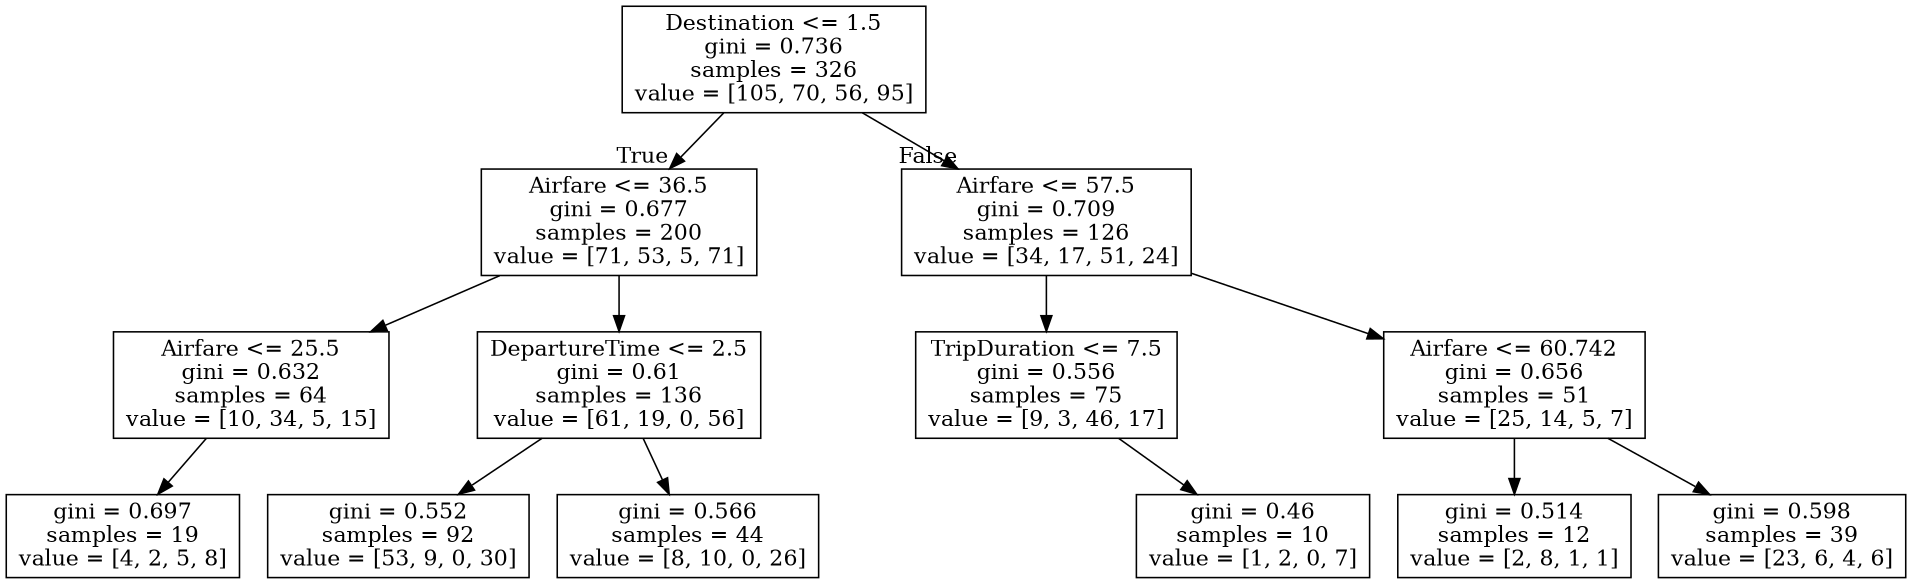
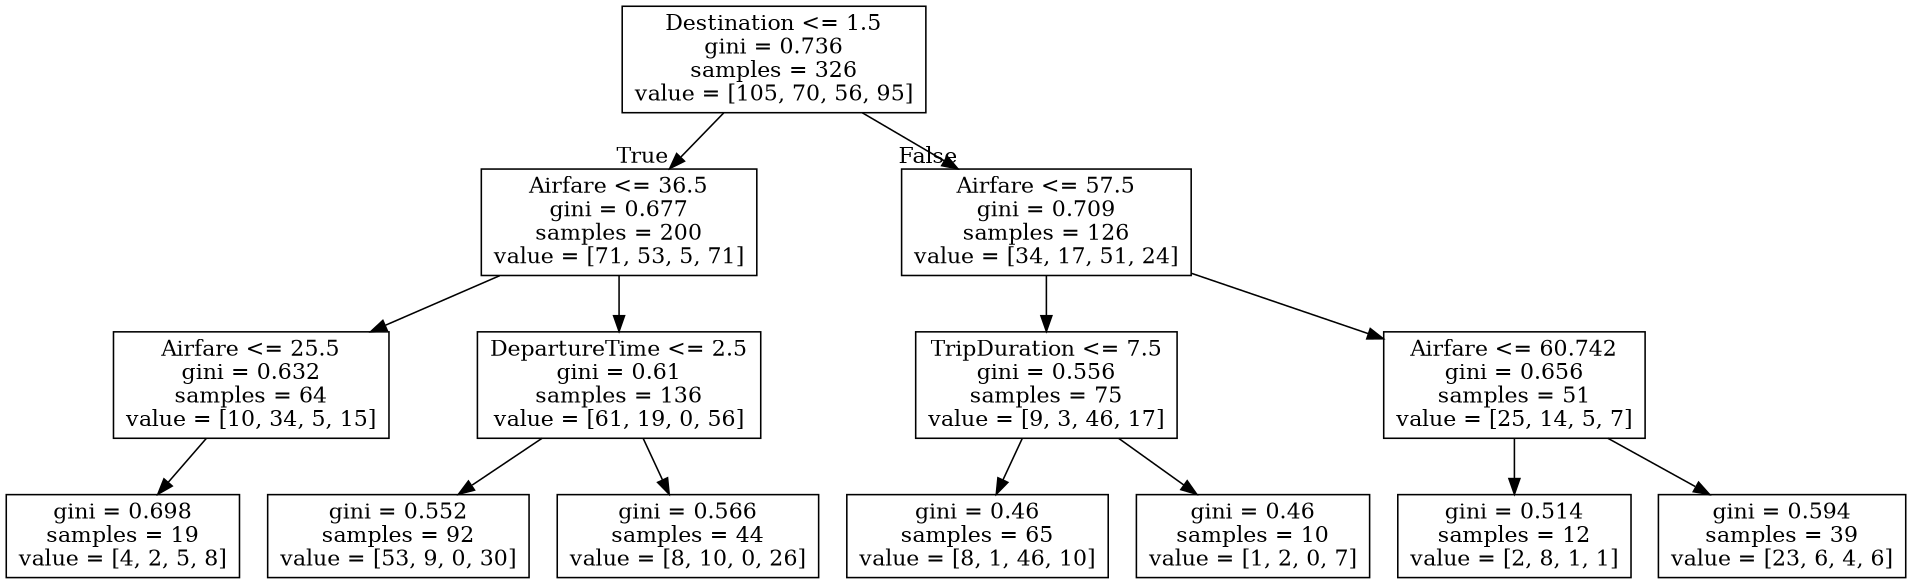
(123, 536) -> (123, 536)
none -> (978, 536)
(1782, 536) -> (1782, 536)
